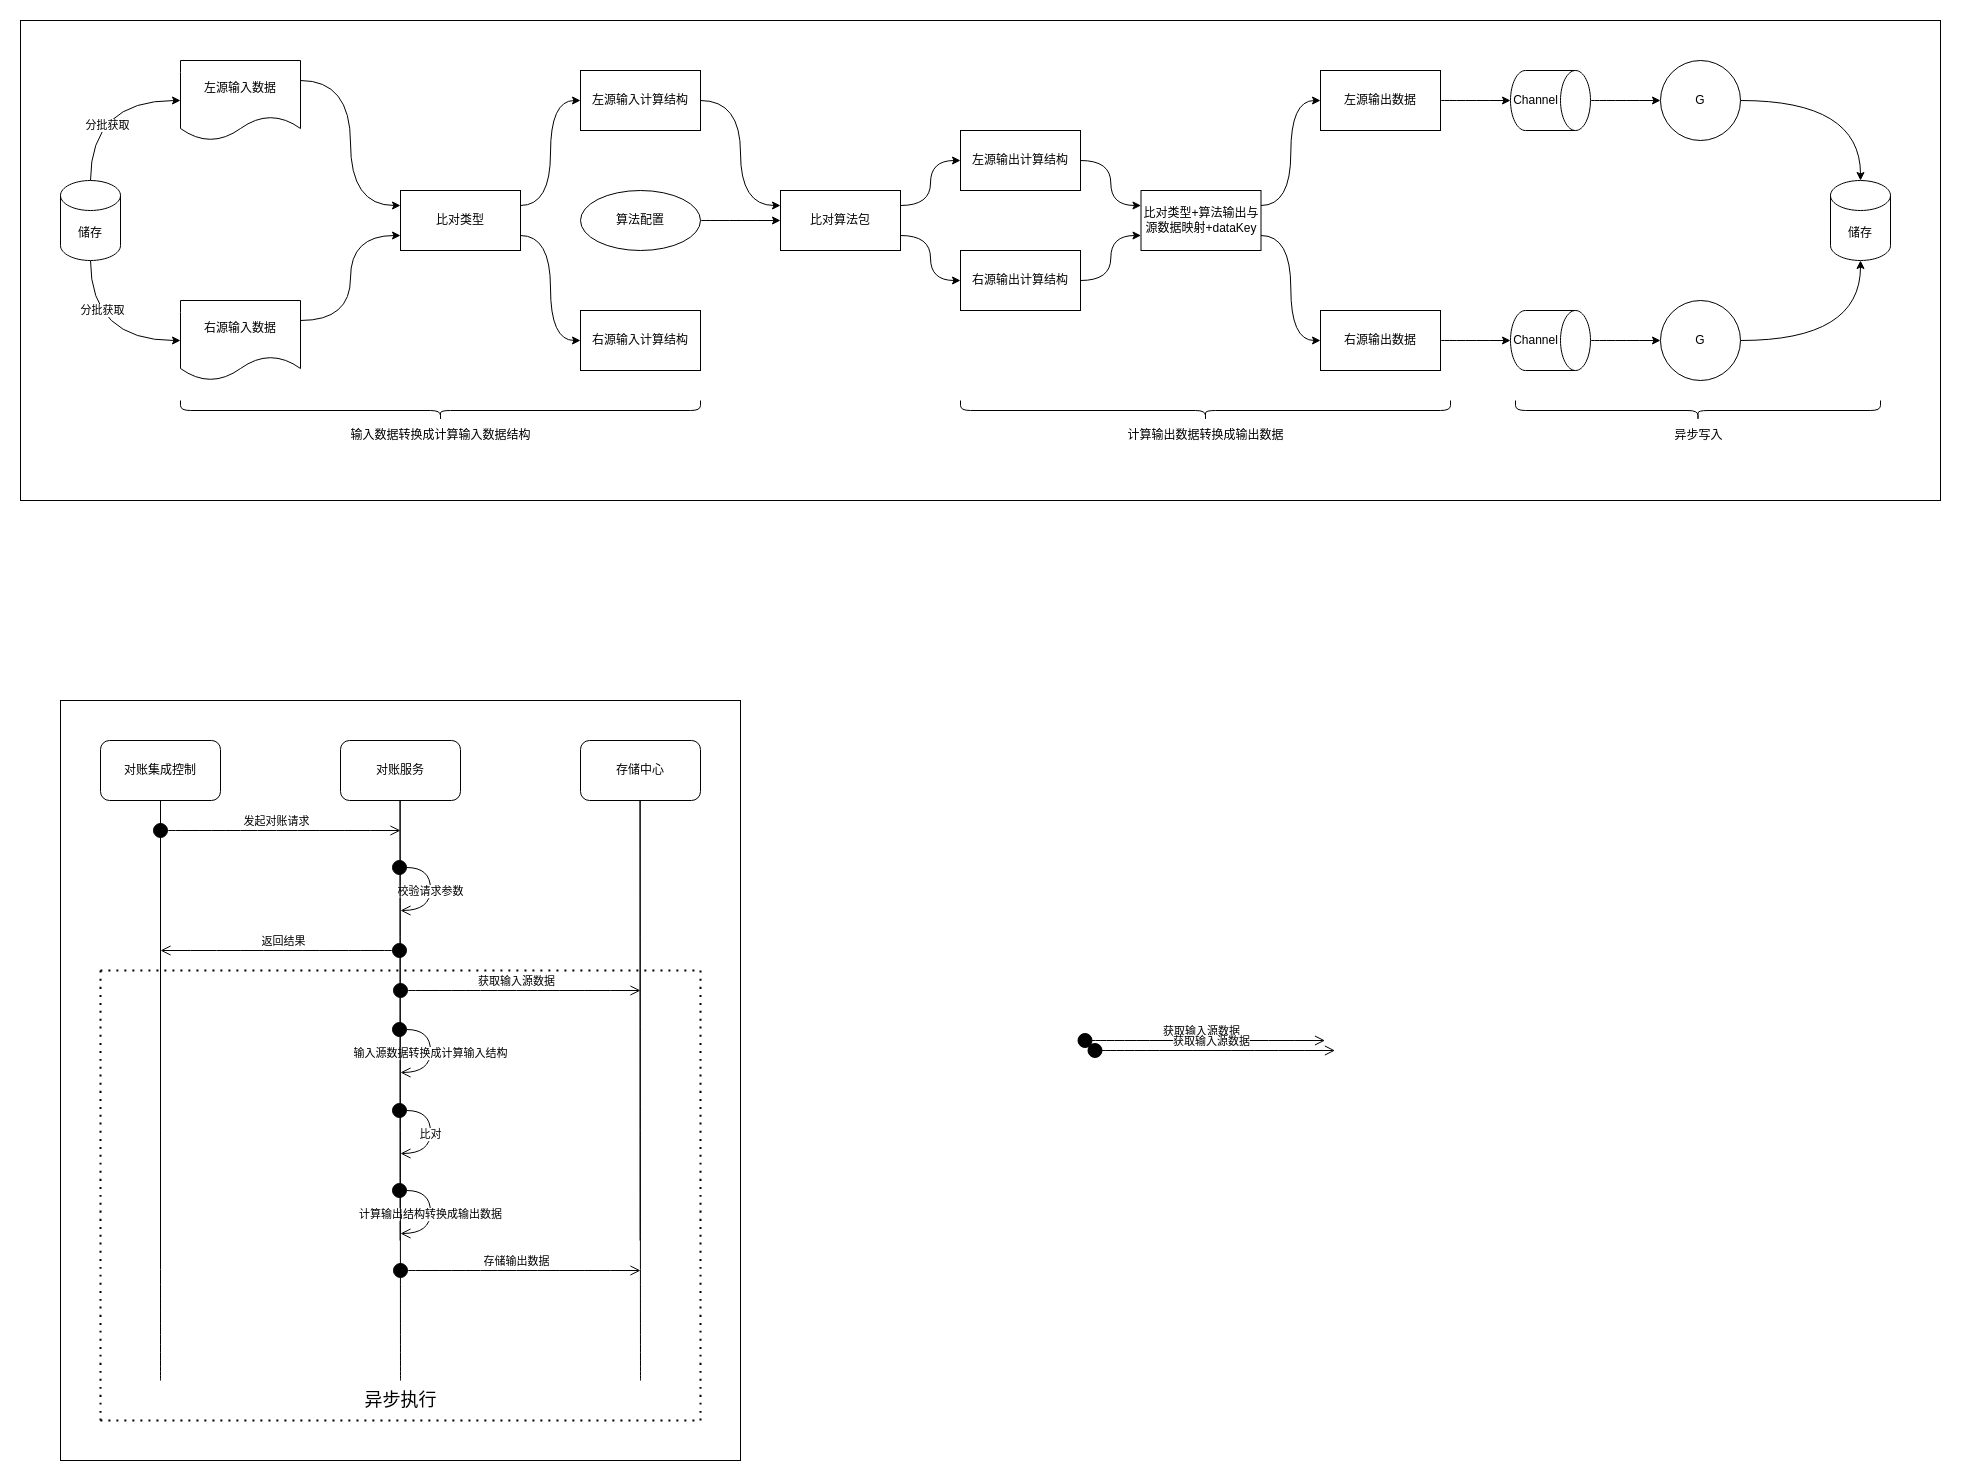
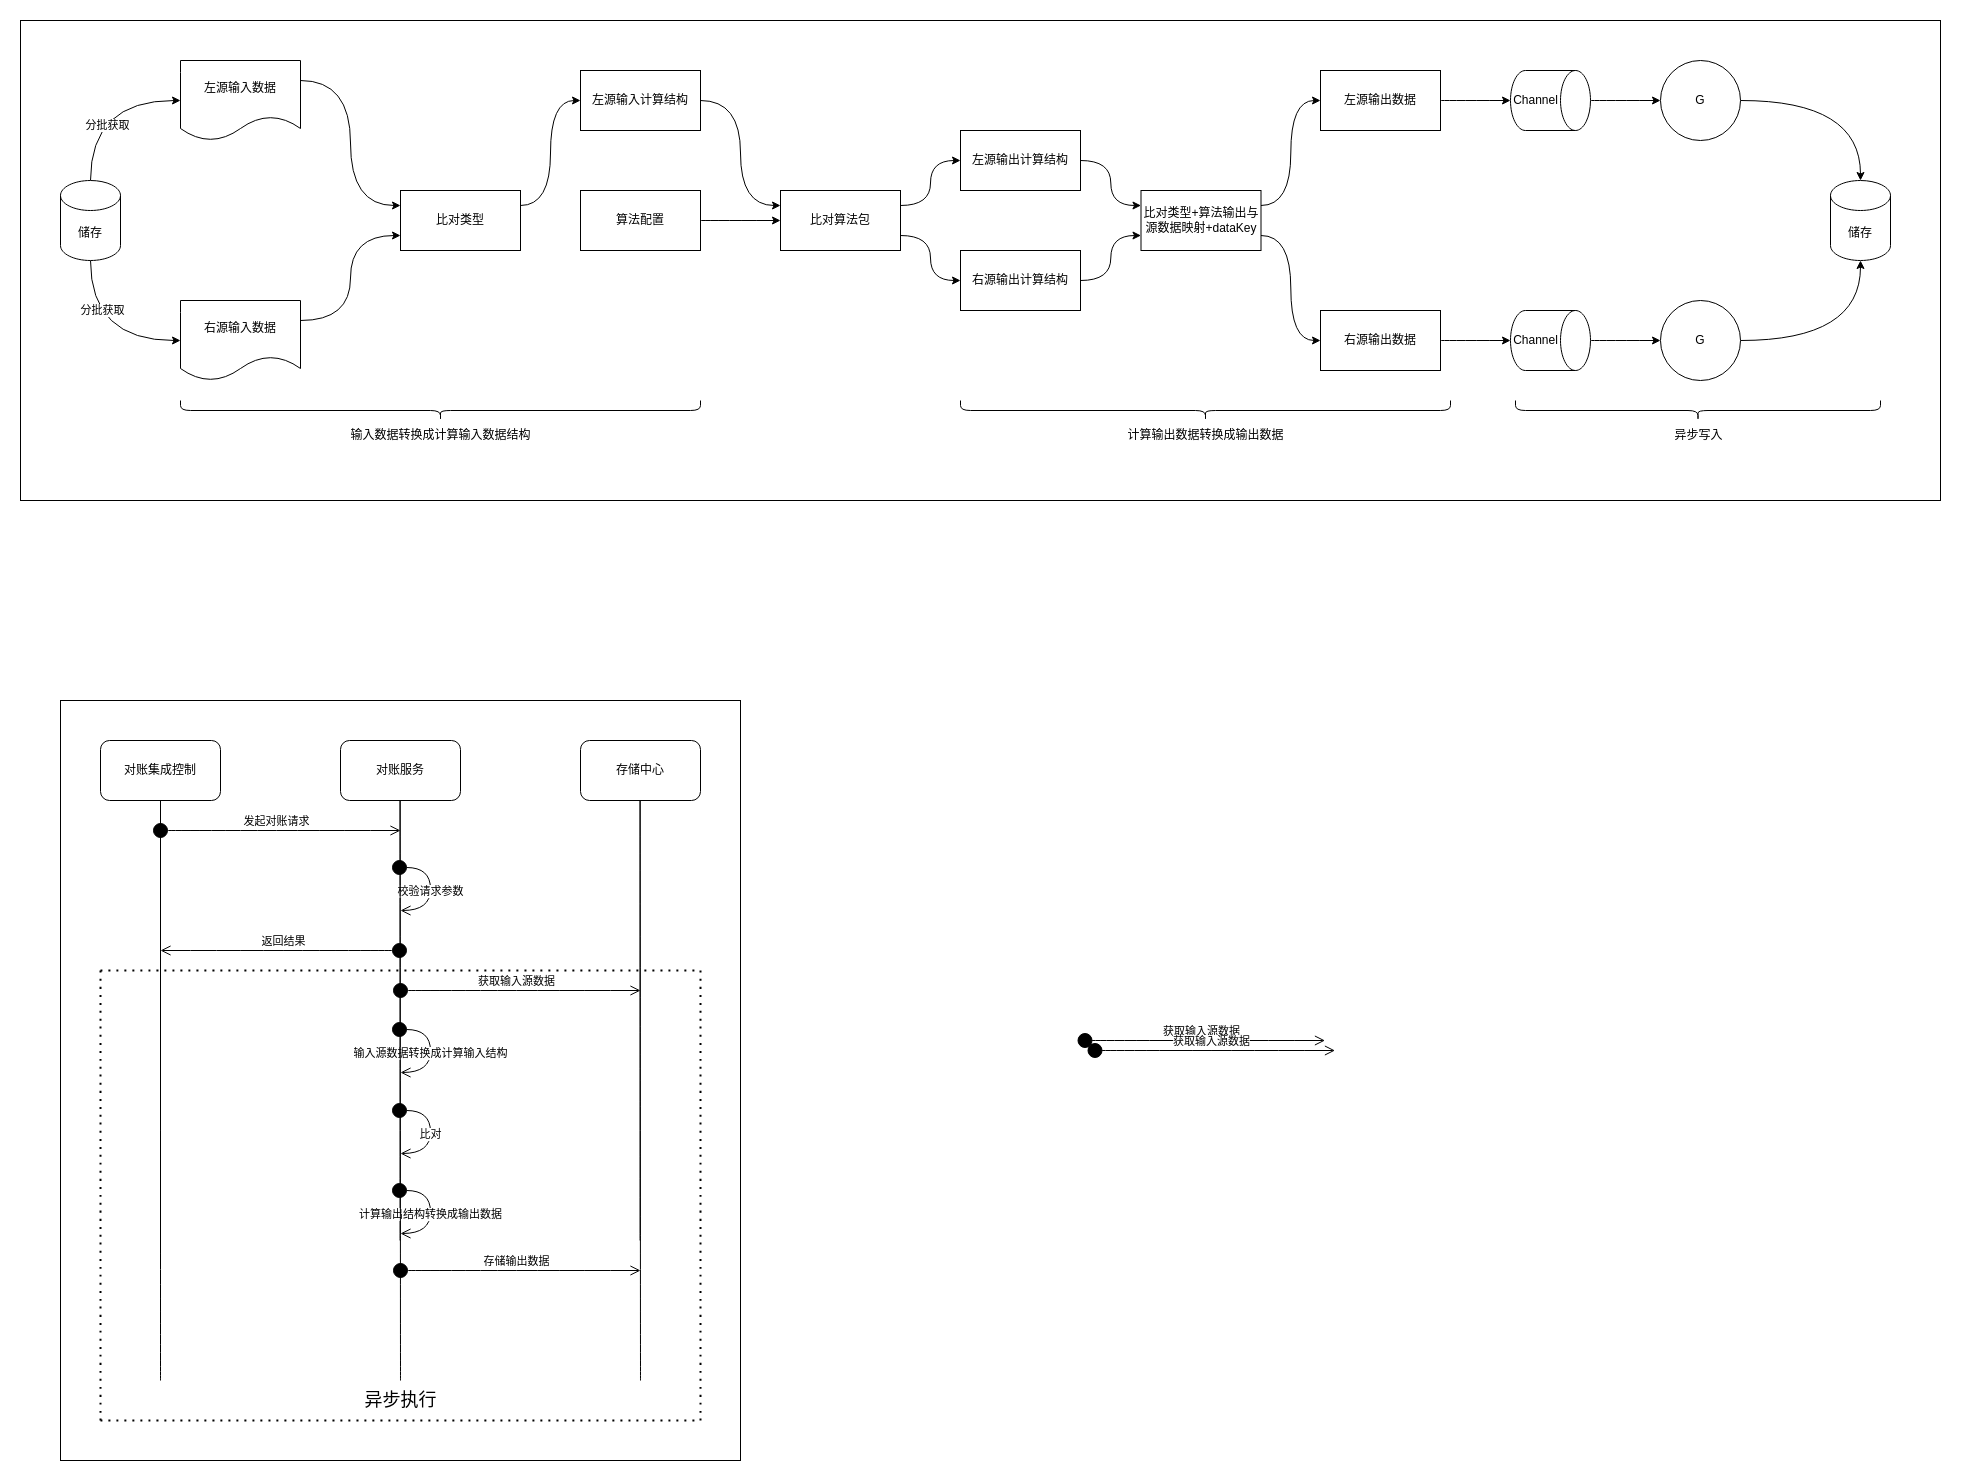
(641, 221) -> (641, 221)
(550, 285) -> none
(641, 341) -> none
